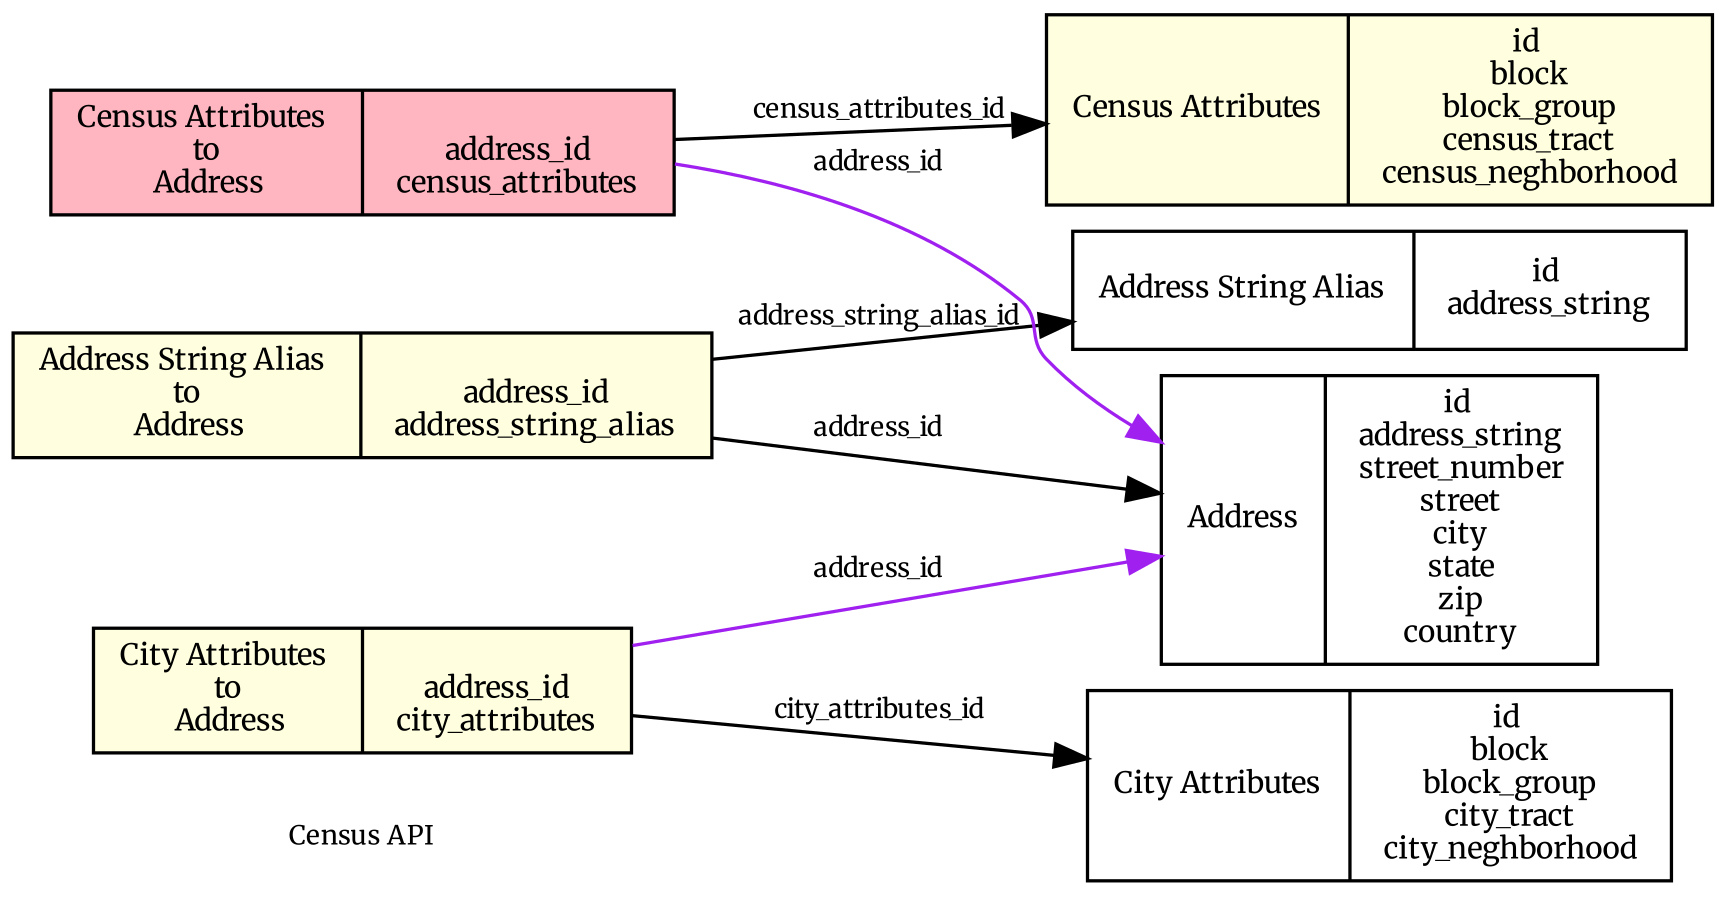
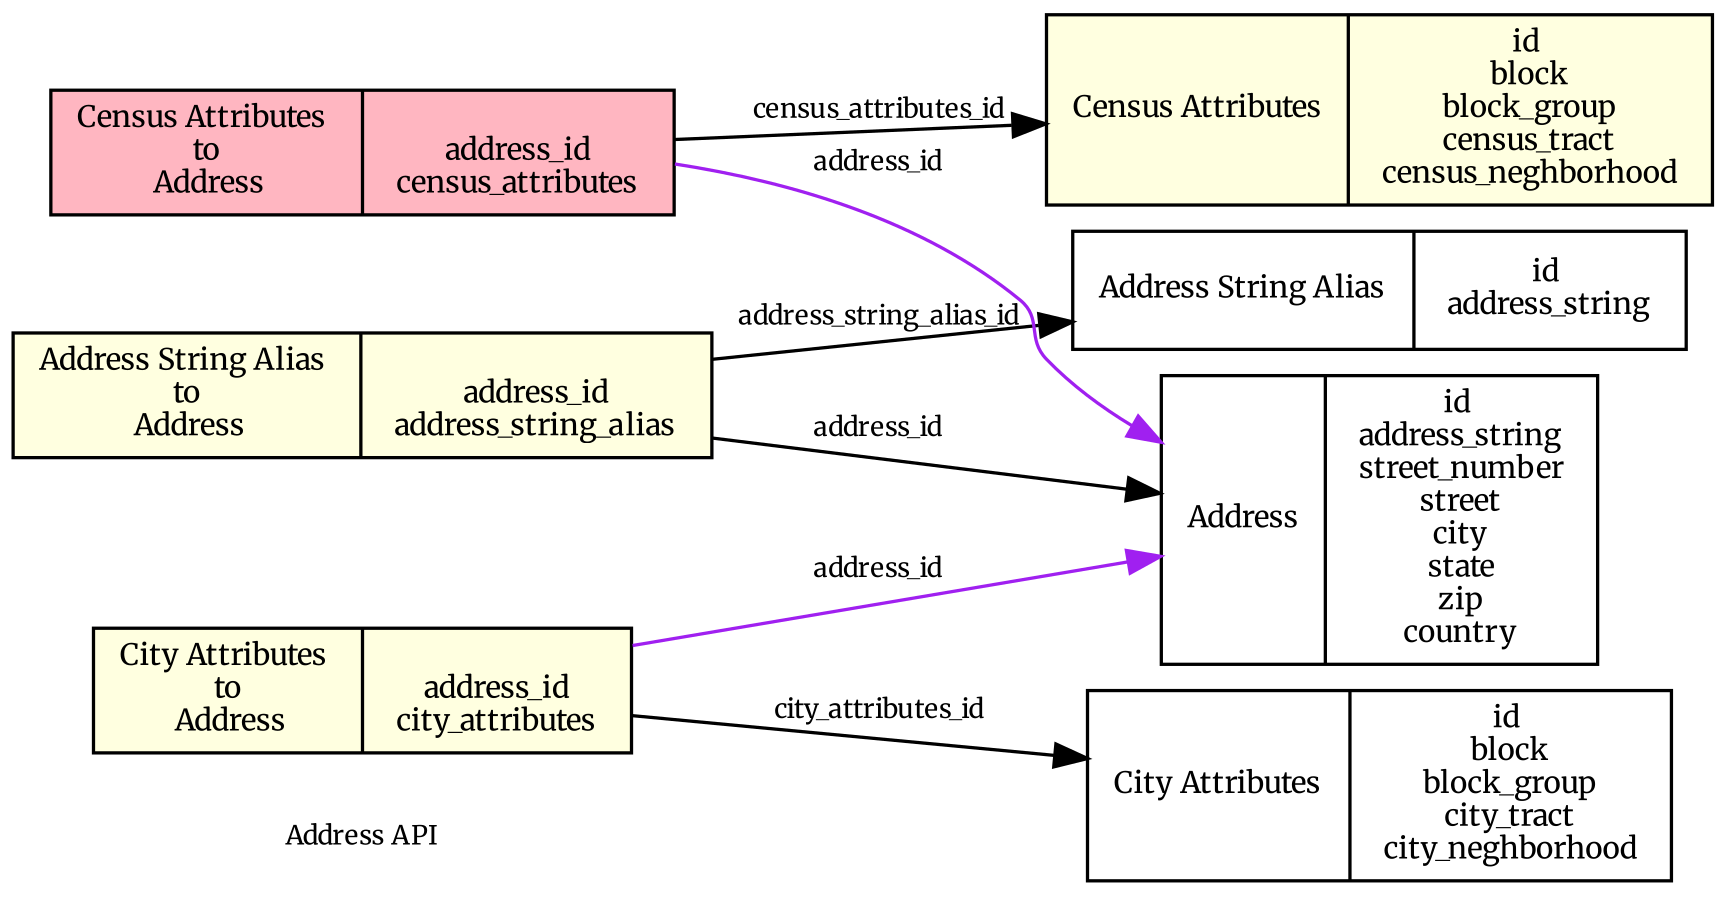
(363, 838) -> (363, 838)
